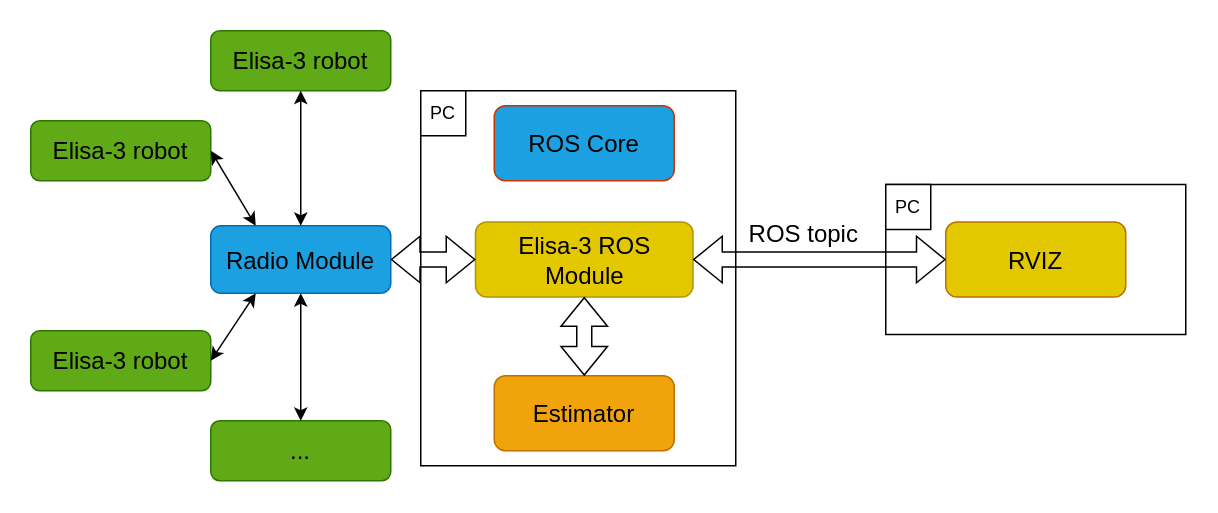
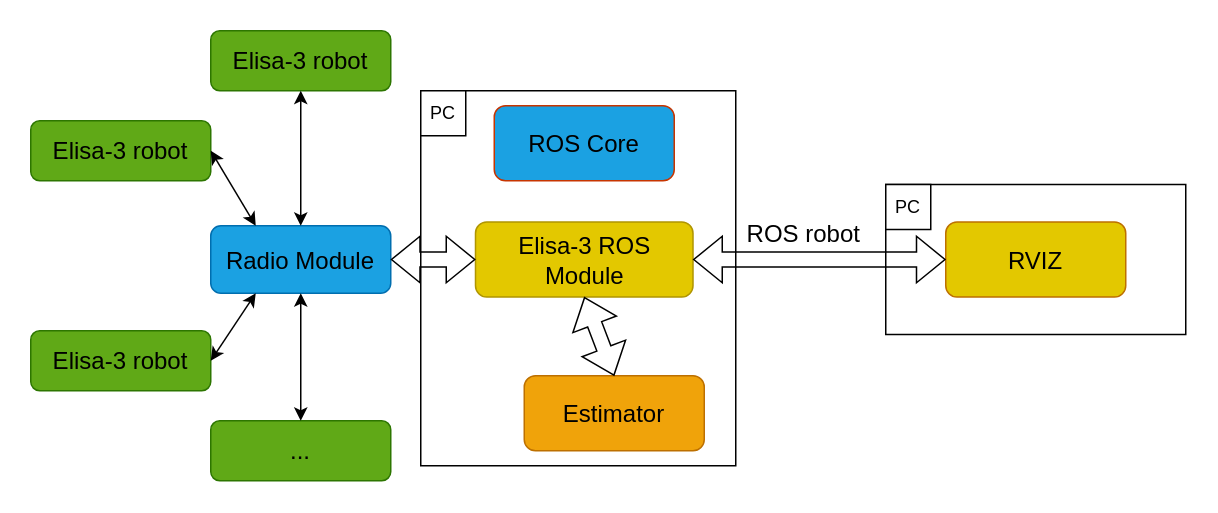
(804, 233) -> (804, 233)
(584, 413) -> (614, 413)
